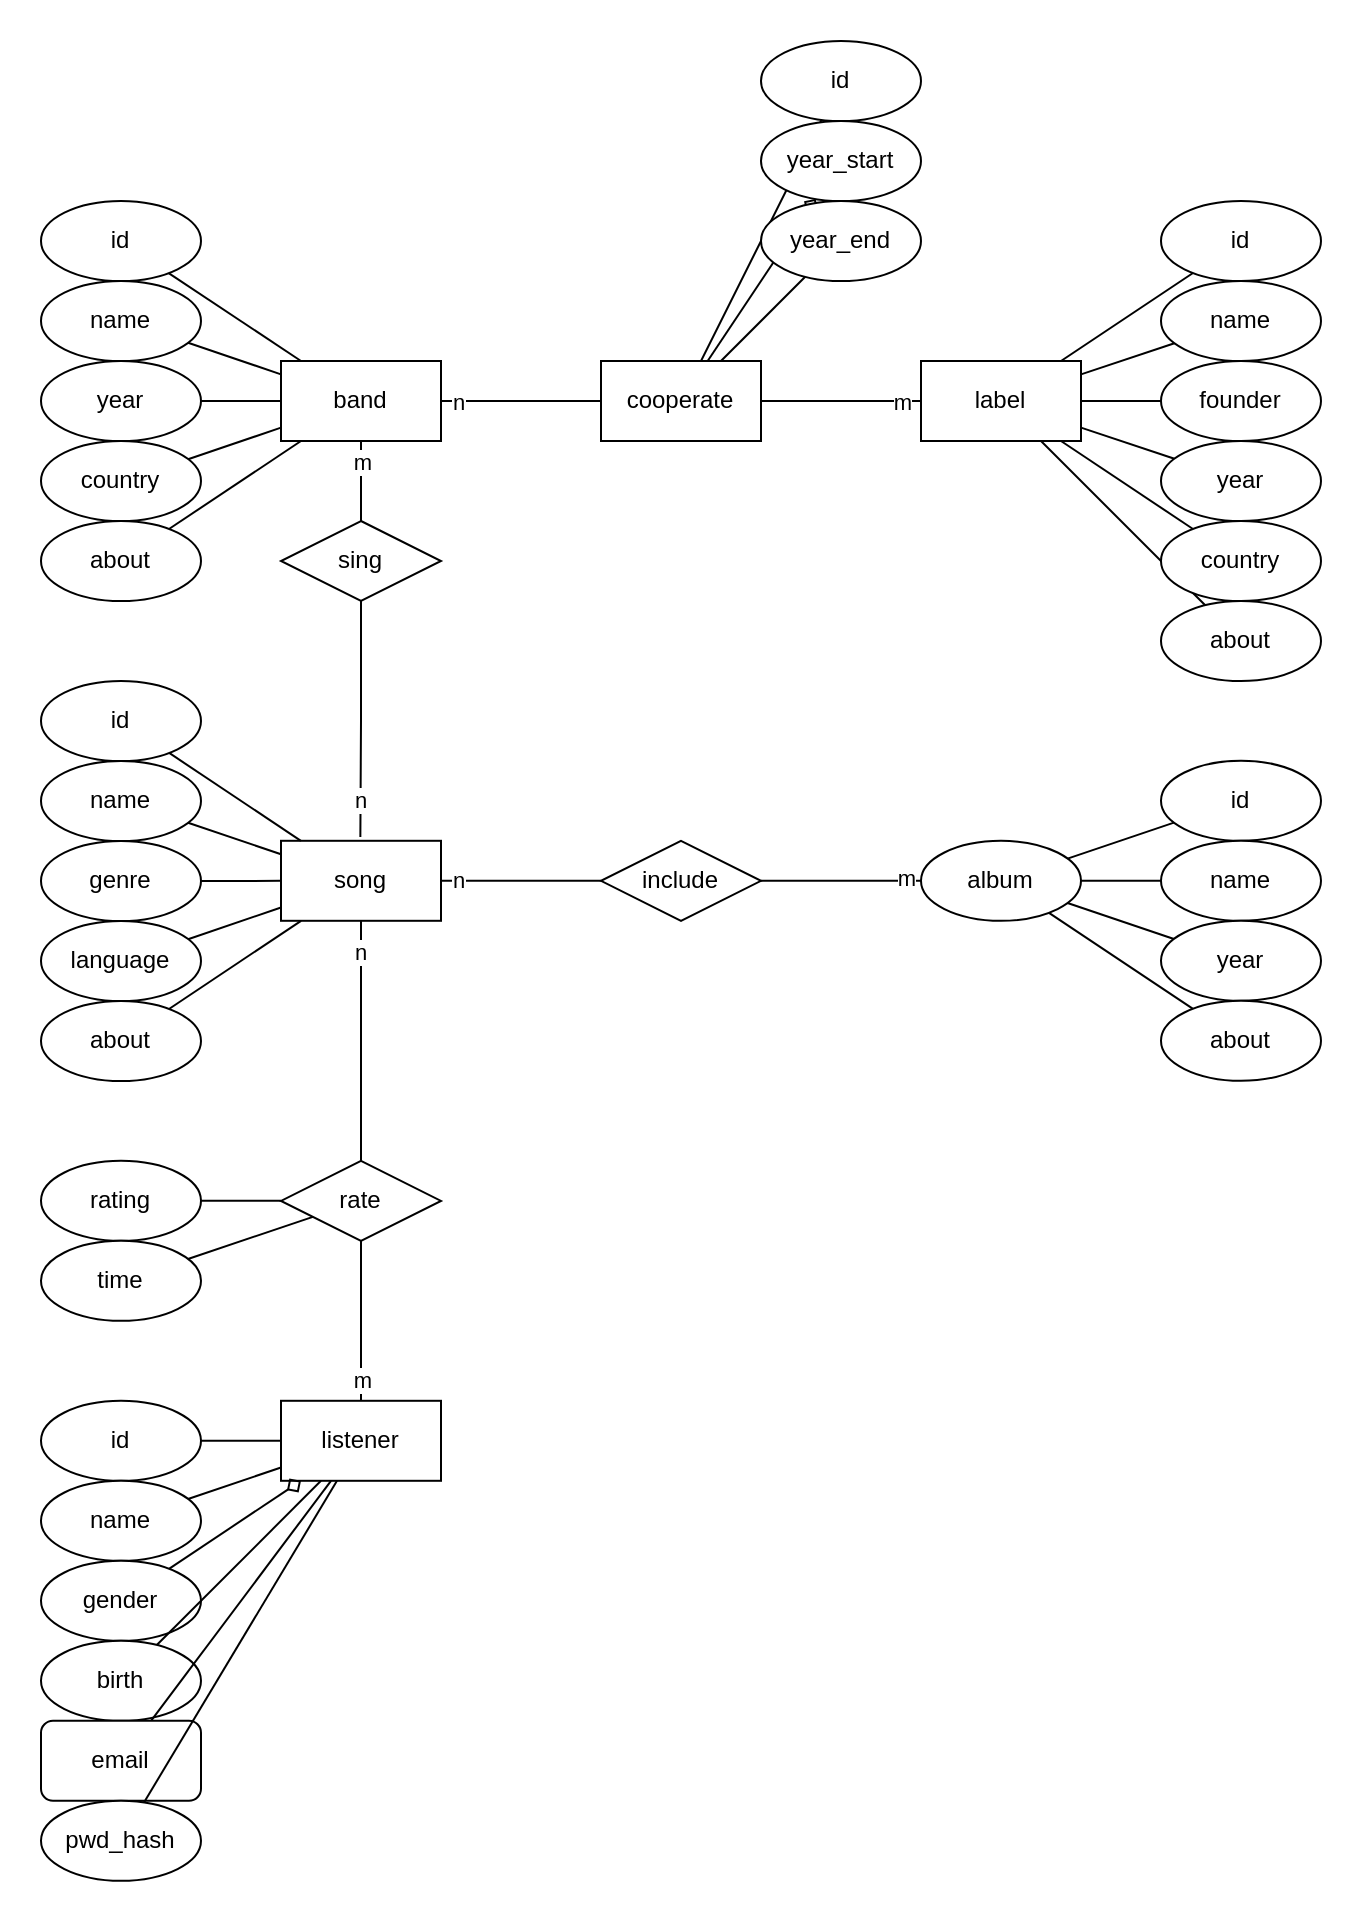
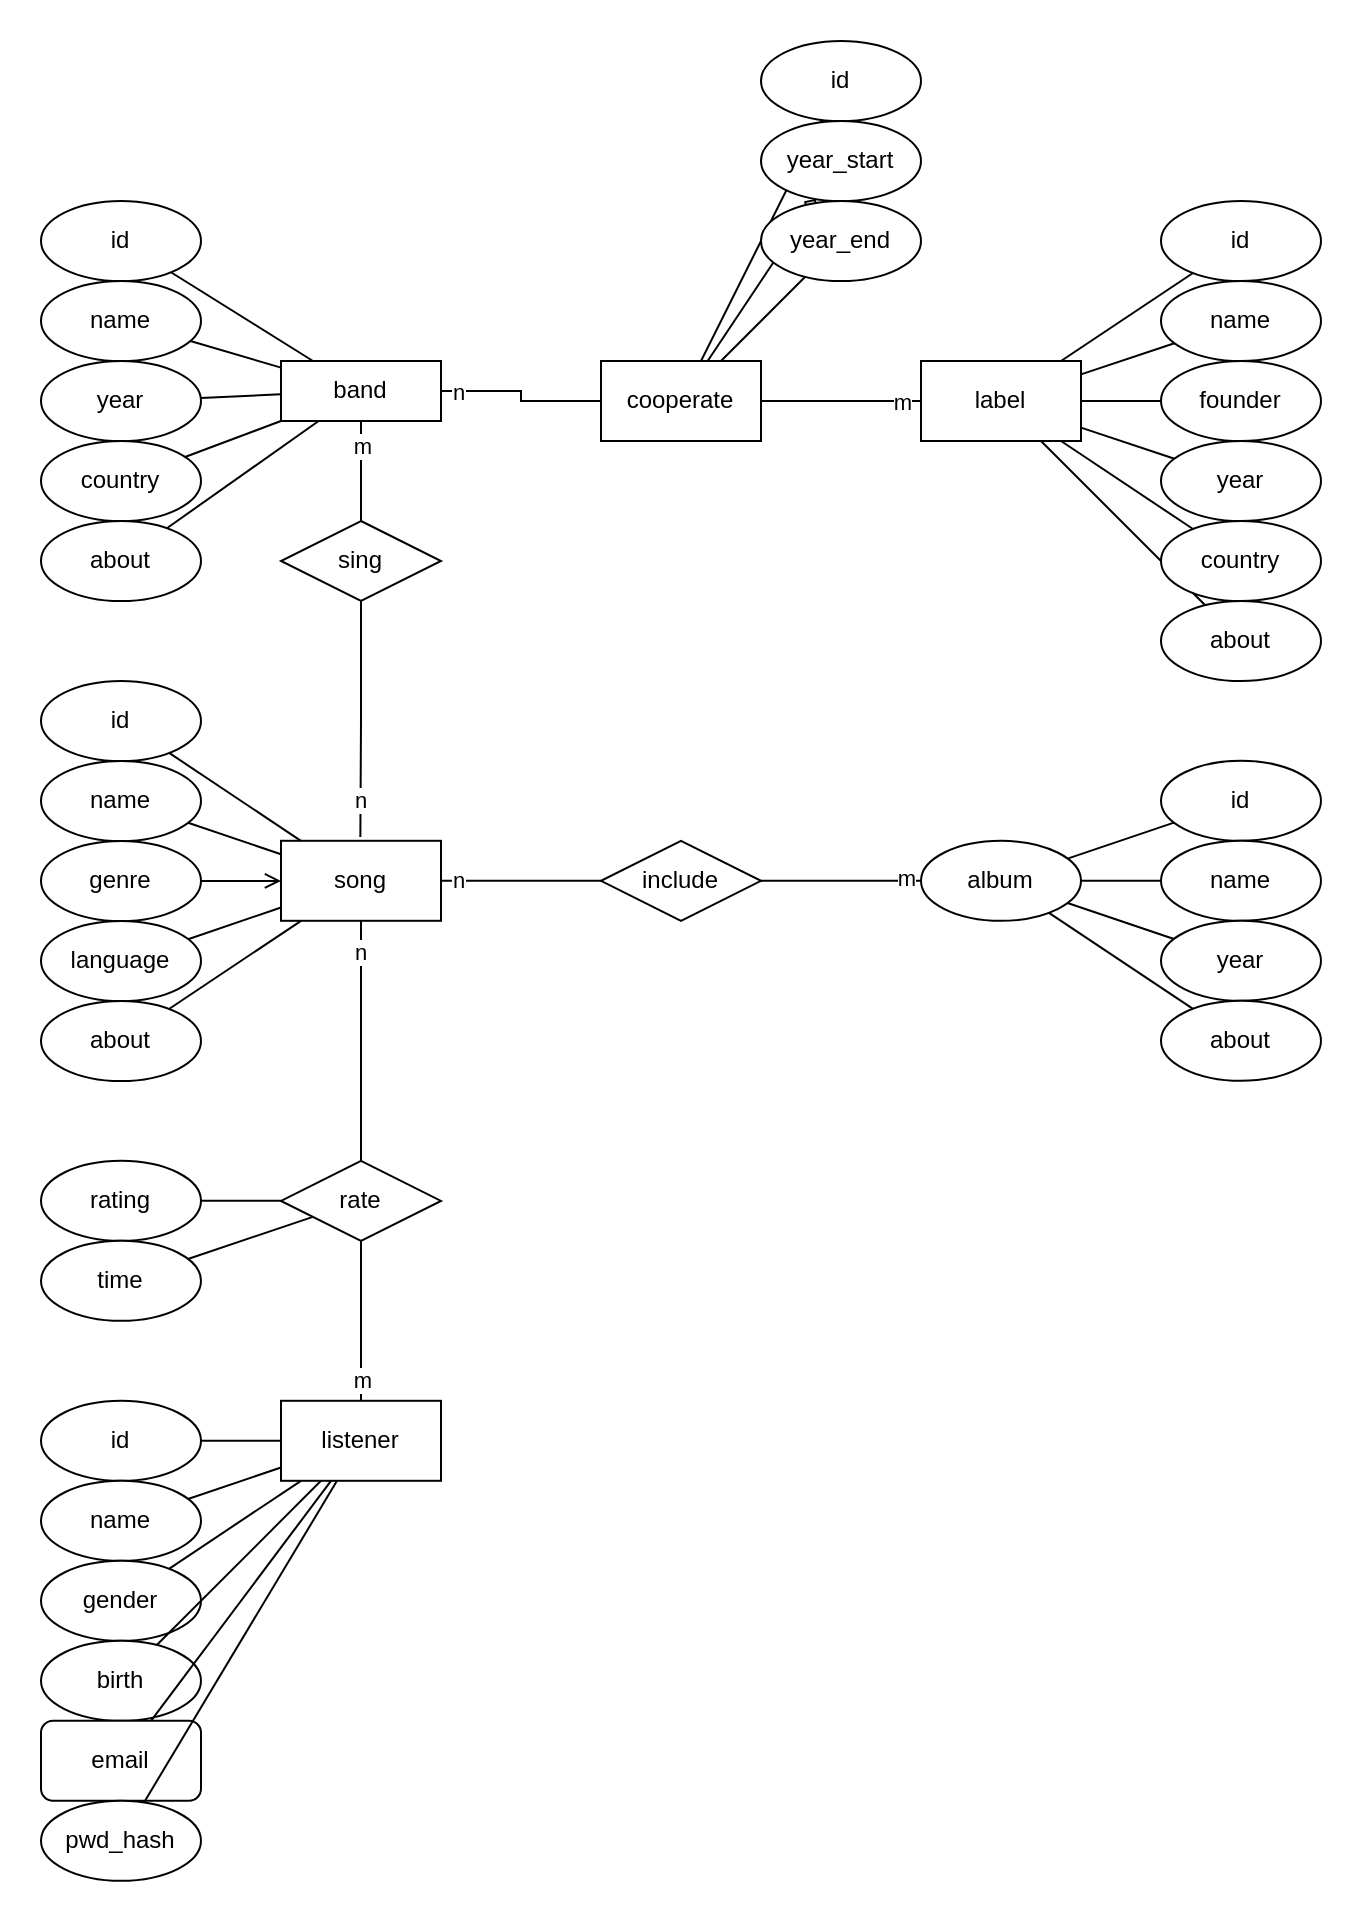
(361, 401) -> (361, 391)
(274, 881) -> (272, 881)
(287, 1490) -> (293, 1486)
